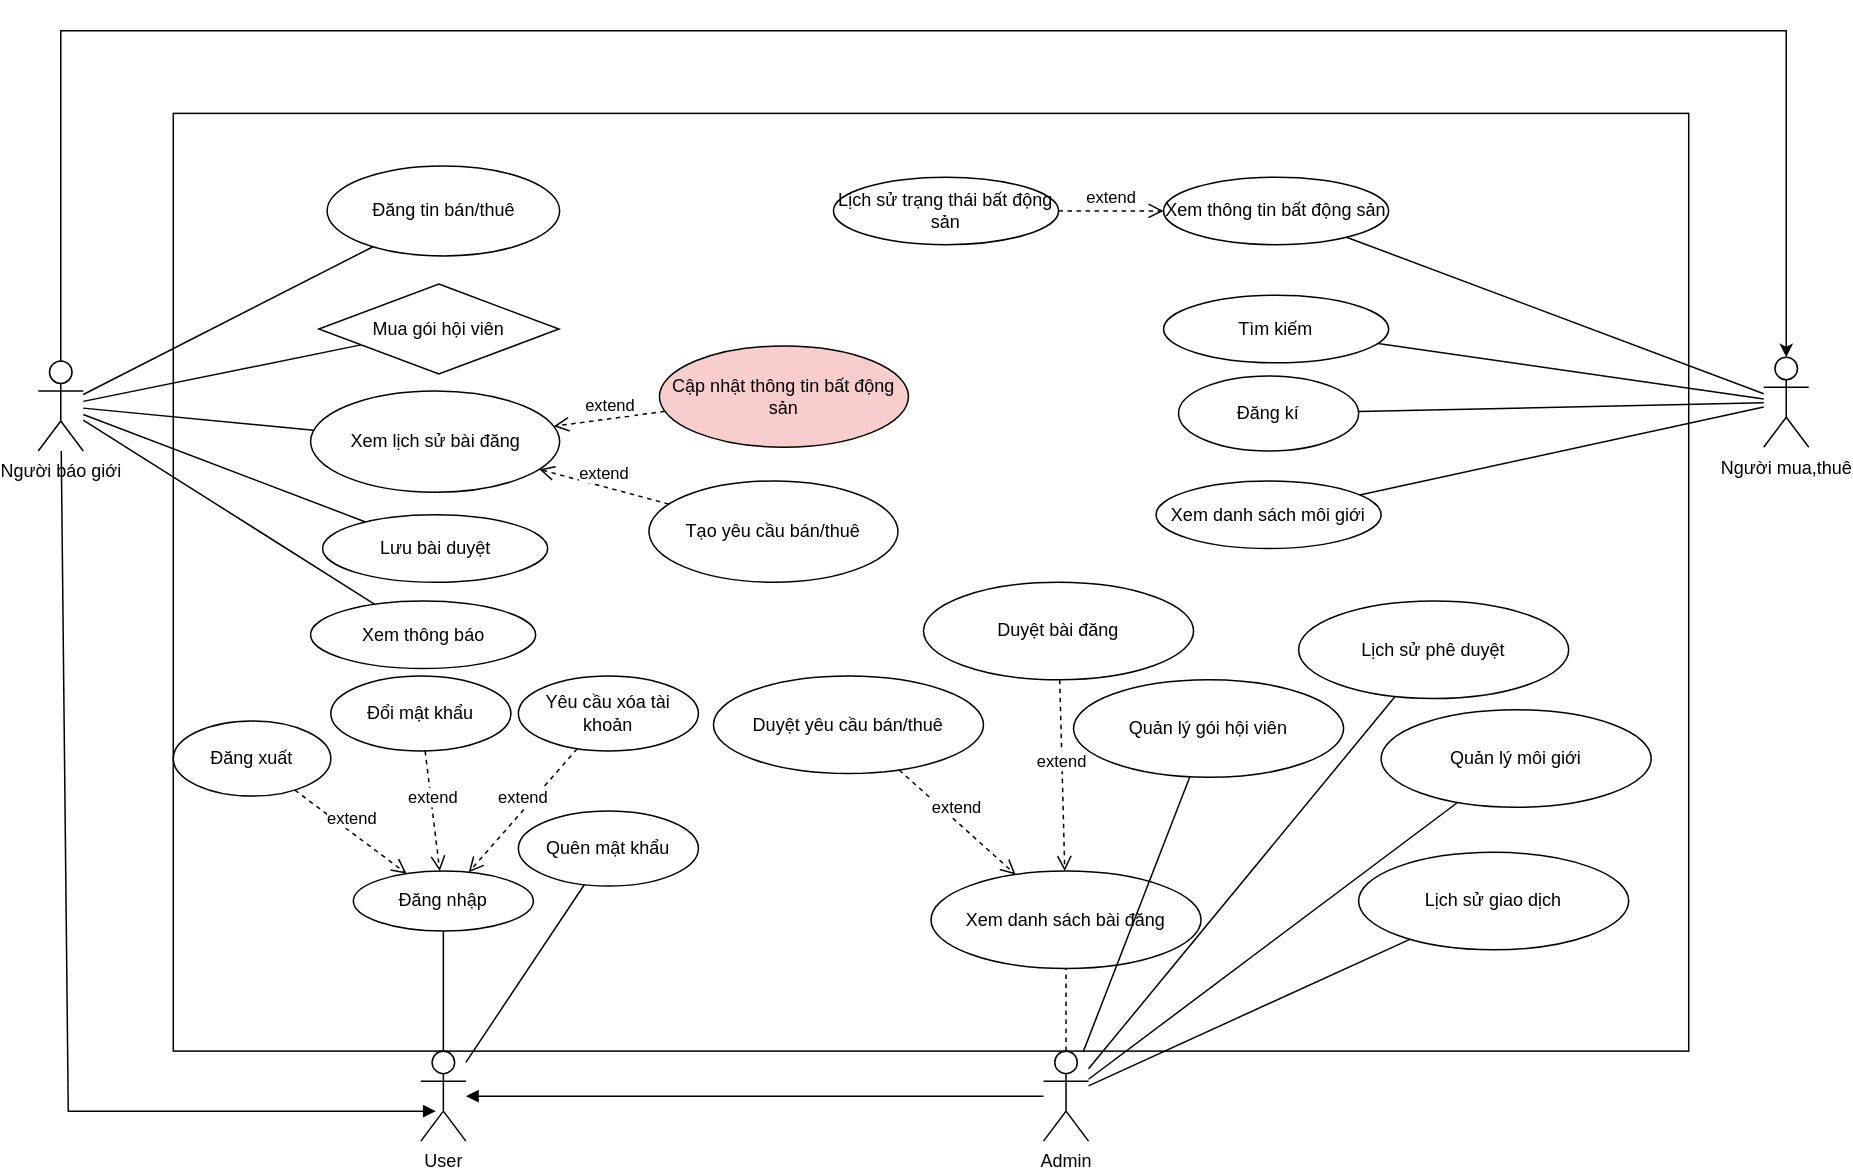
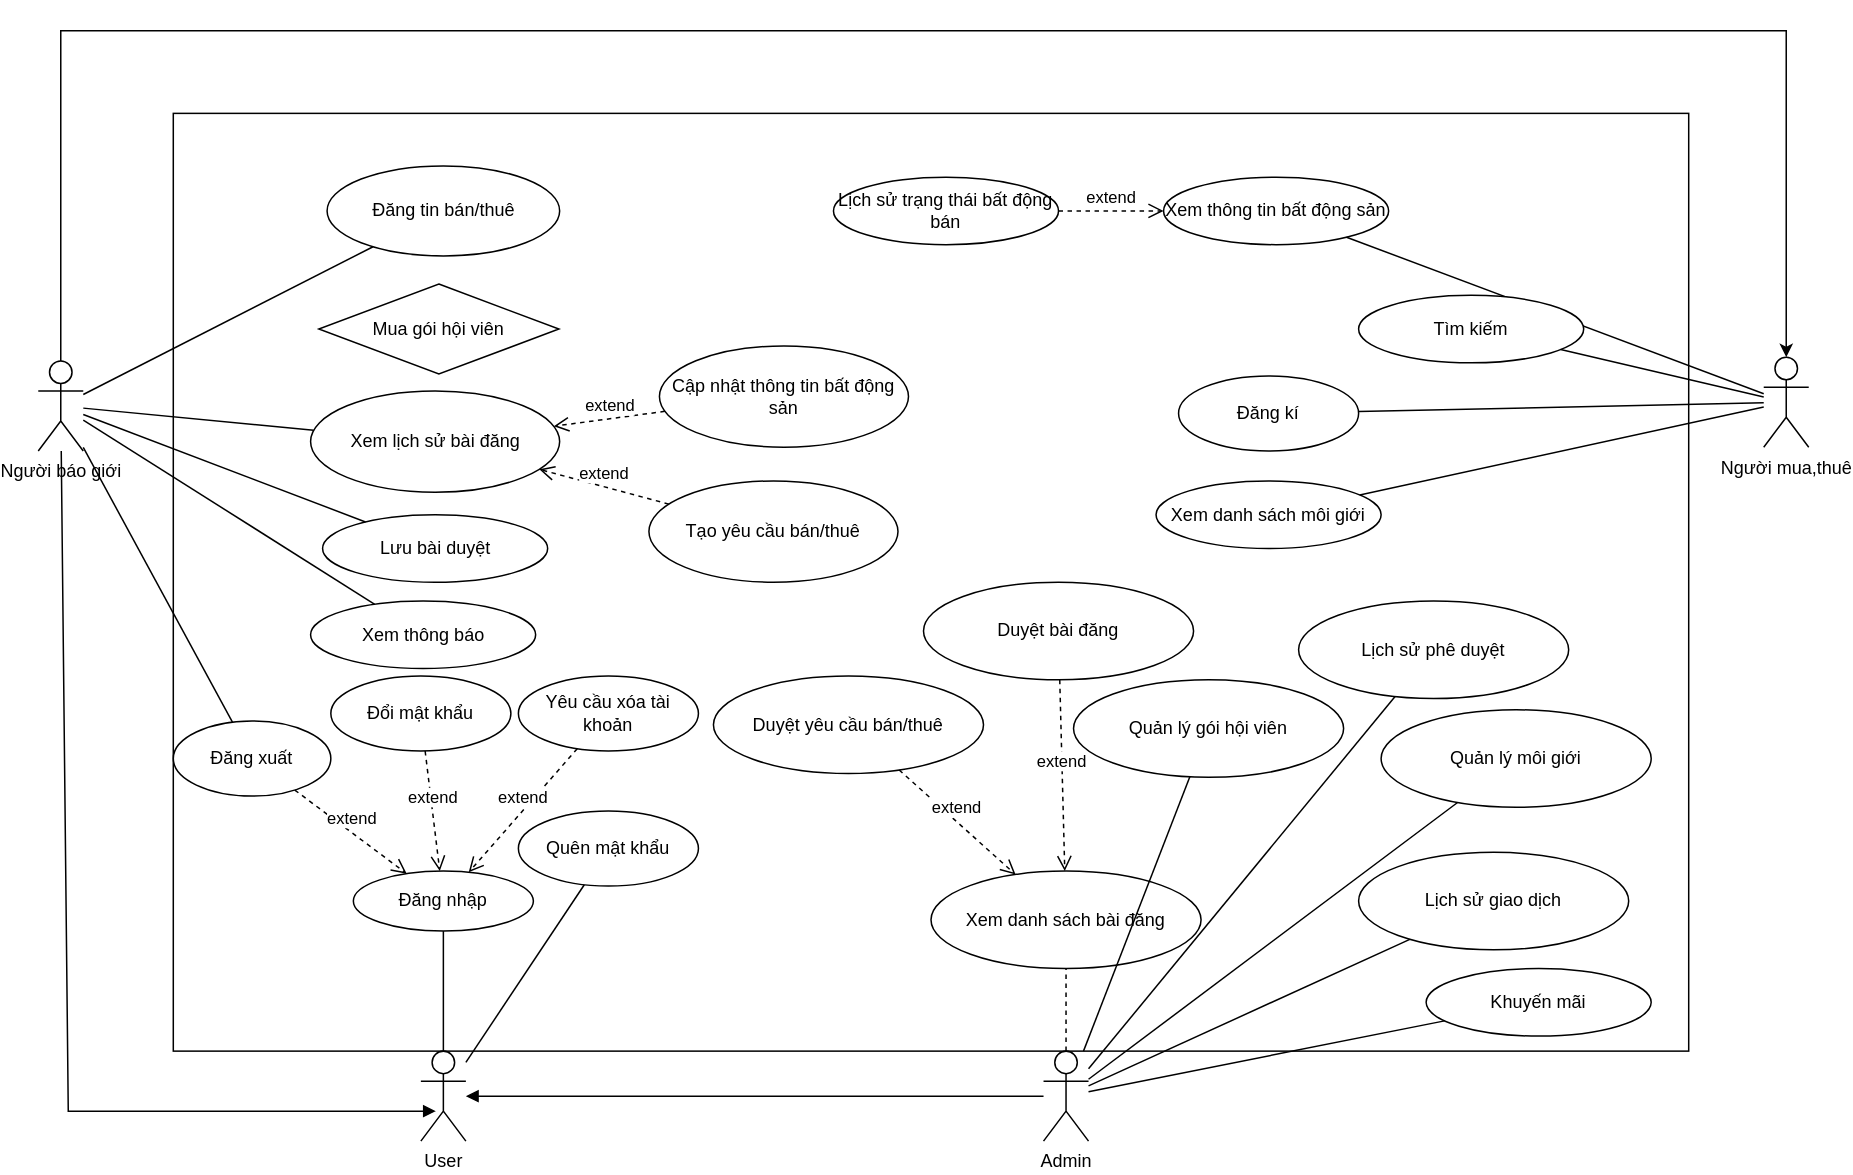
(946, 211) -> (946, 211)
(1276, 329) -> (1471, 329)
(222, 373) -> (158, 585)
(784, 396) -> (784, 396)
none -> (1538, 1002)
none -> (1266, 1056)
